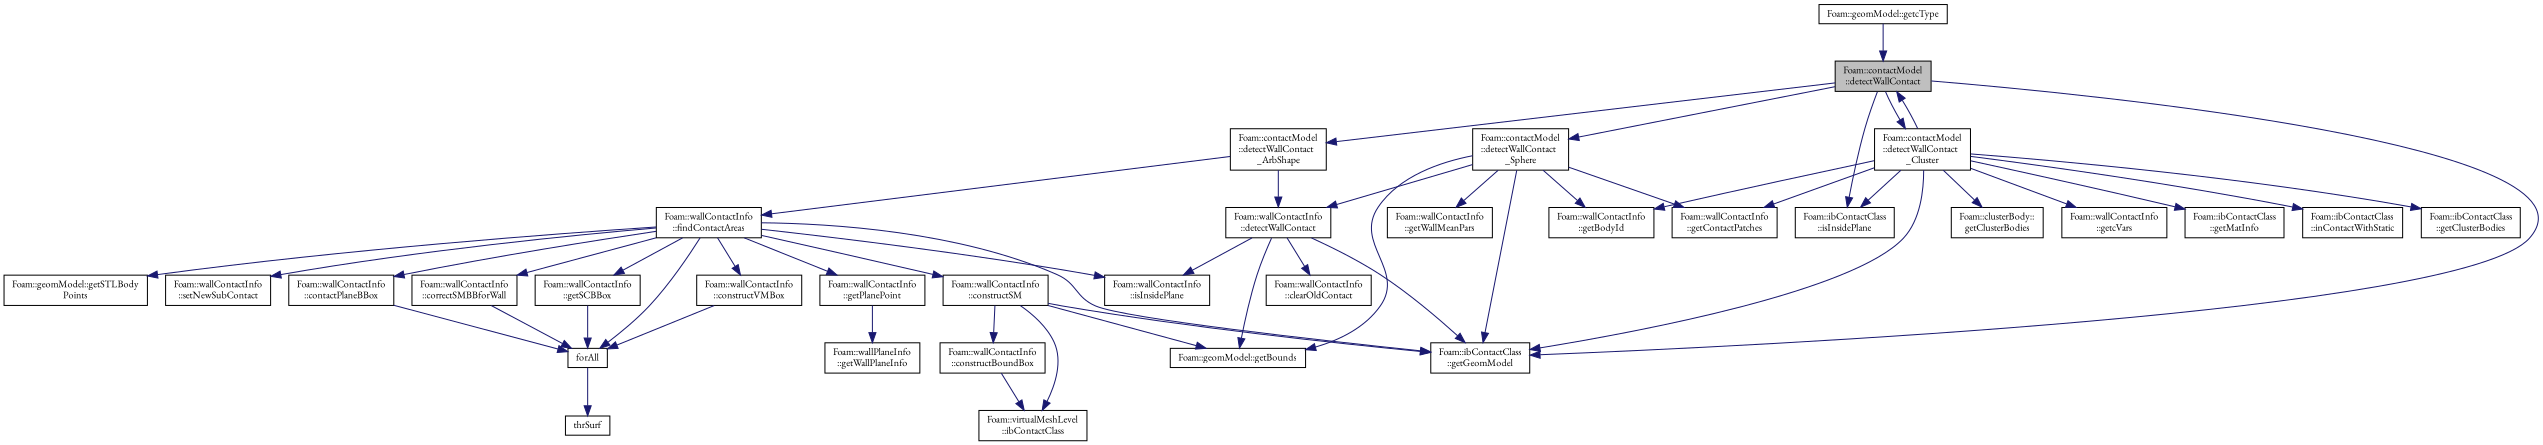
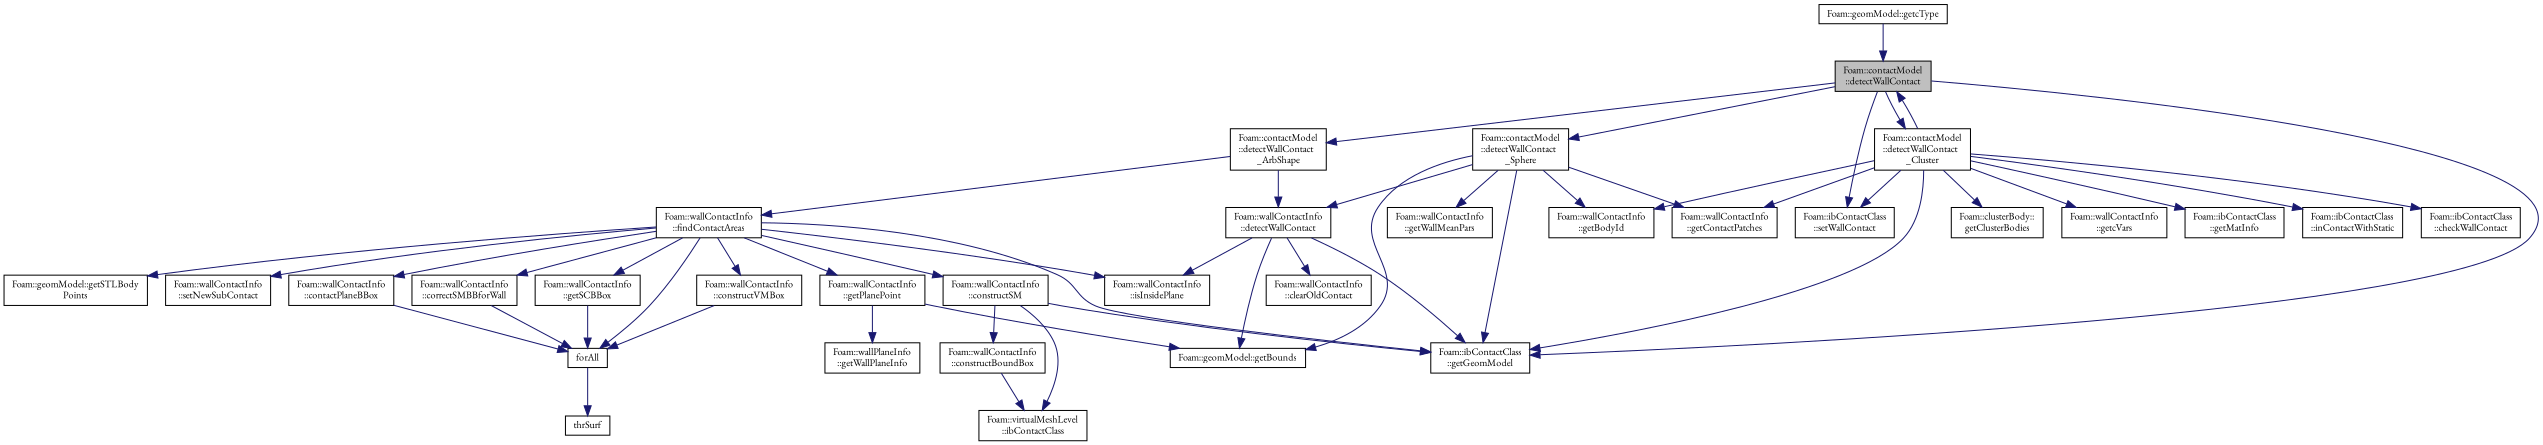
(1845, 223) -> (1845, 223)
(2471, 223) -> (2471, 223)
(1122, 326) -> (1053, 328)
